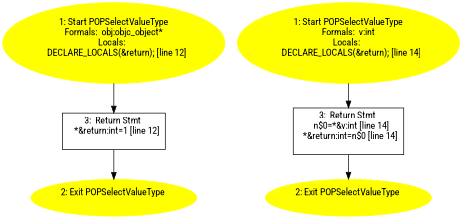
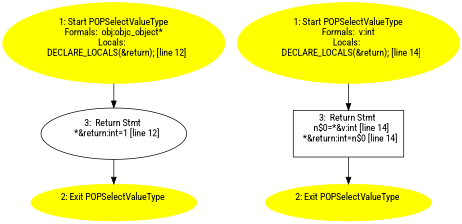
(114, 131) -> (114, 134)
